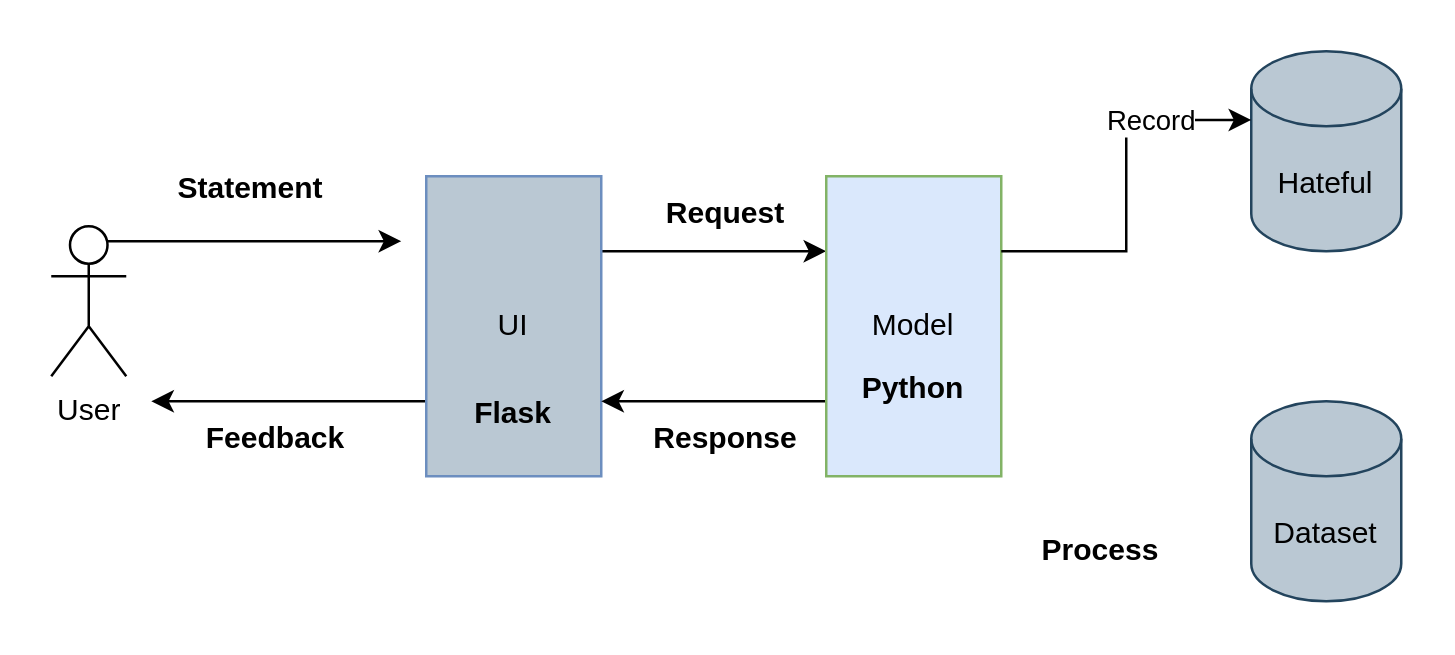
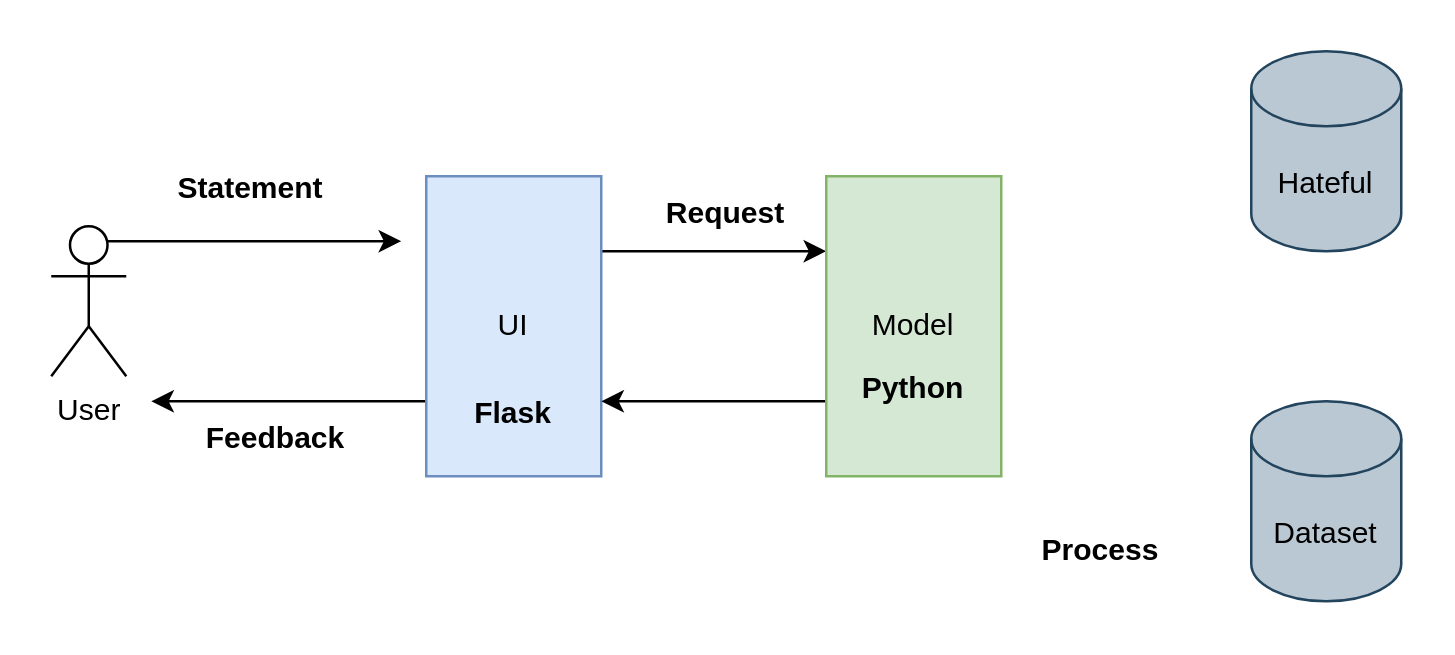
(1126, 194) -> none
(514, 326) -> (514, 326)
(914, 326) -> (914, 326)
(726, 439) -> none
